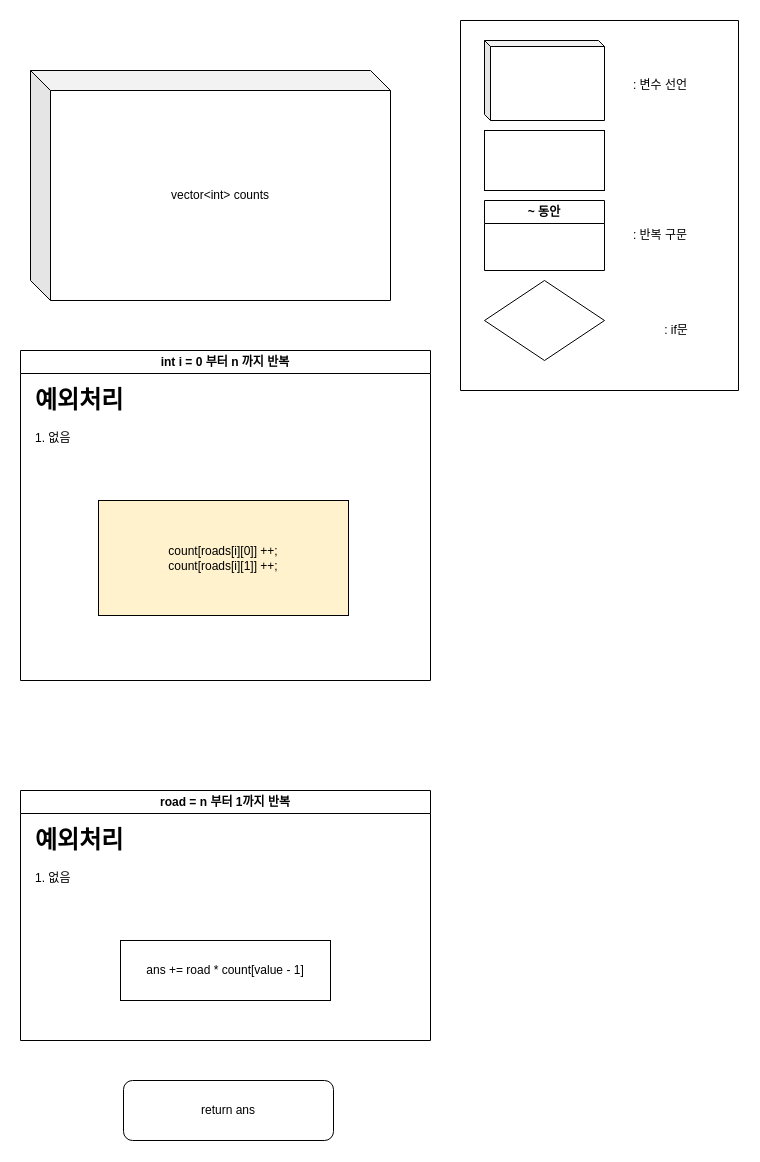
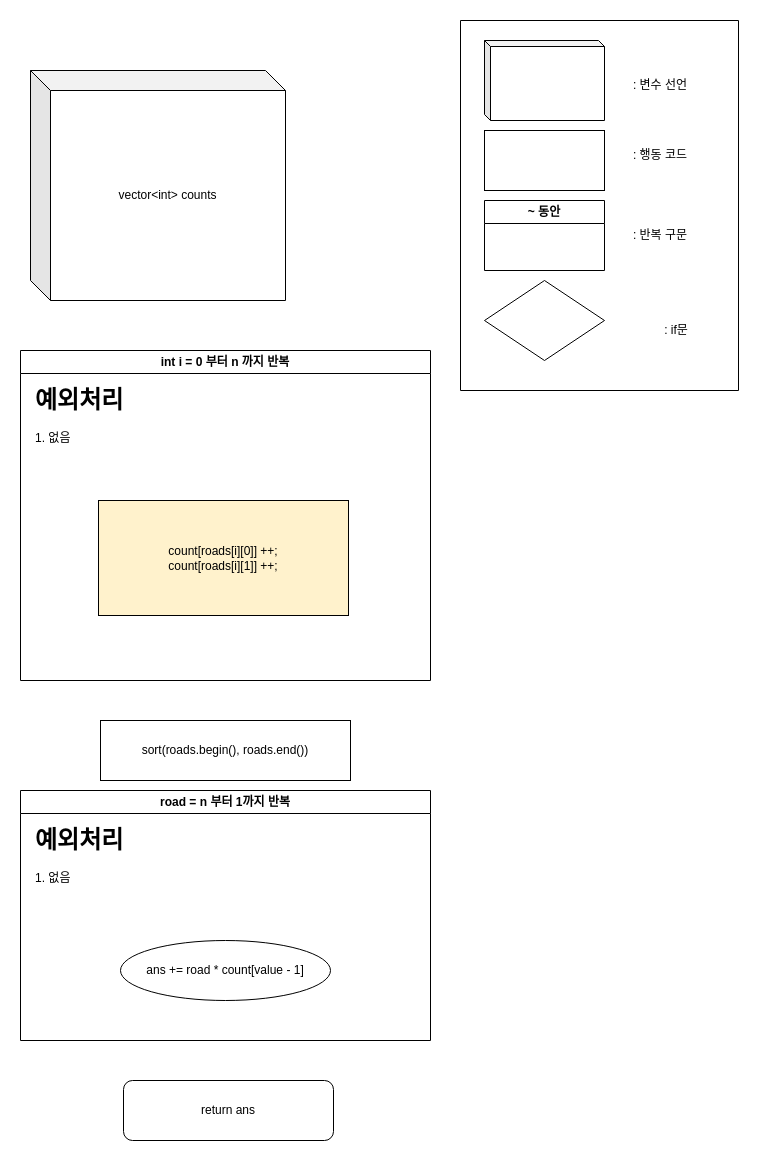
none -> (661, 156)
(211, 186) -> (158, 186)
none -> (226, 751)
(226, 971) -> (226, 971)
